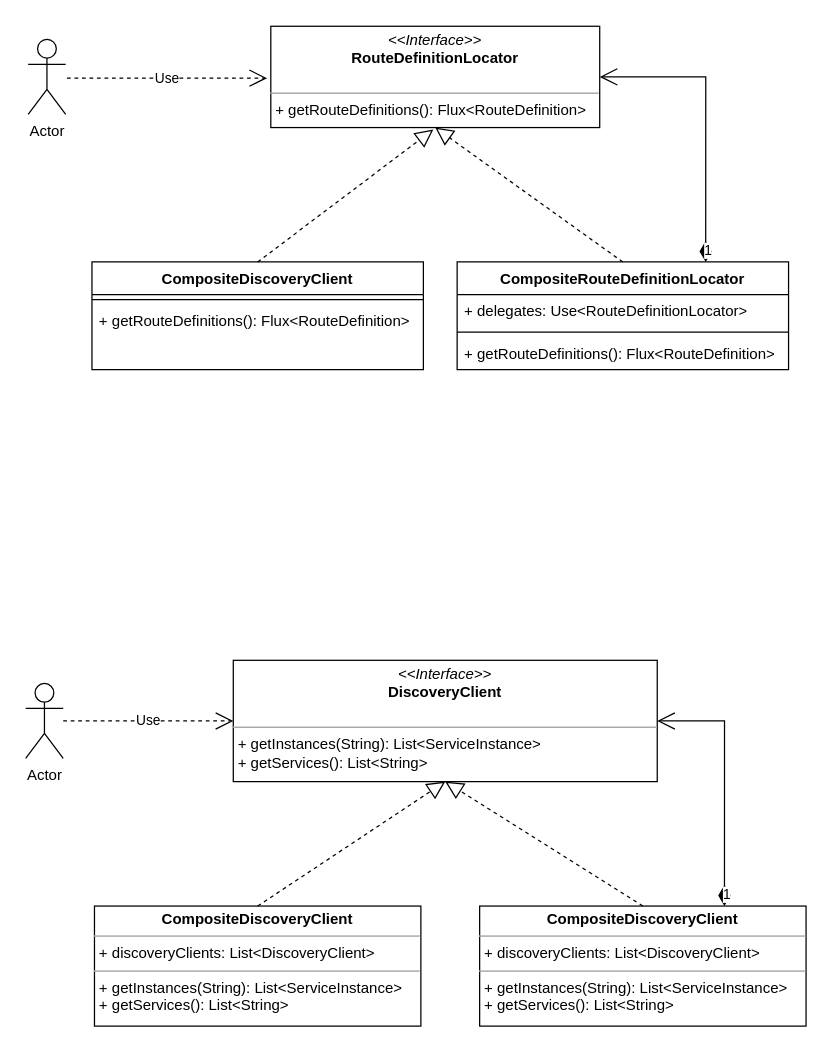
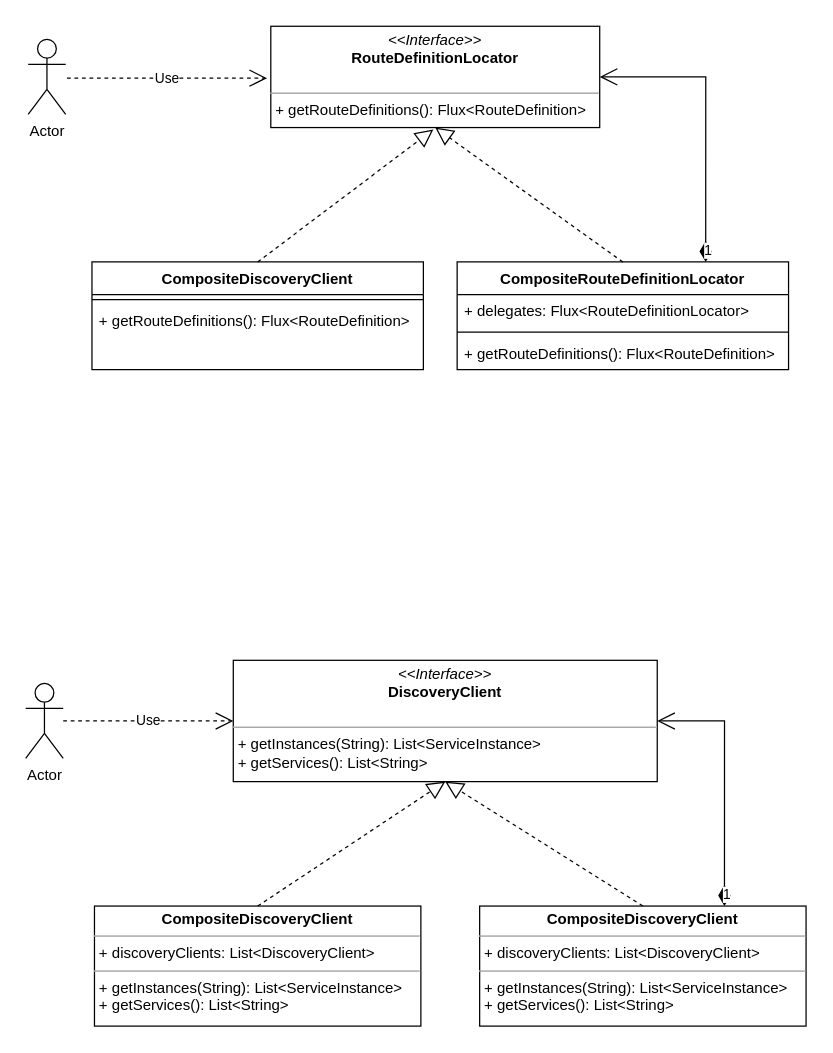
(619, 312) -> (621, 312)
